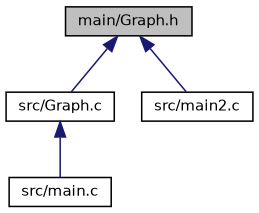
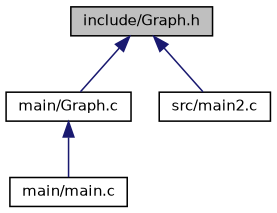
(129, 21) -> (142, 21)
(60, 107) -> (69, 107)
(60, 192) -> (69, 192)
